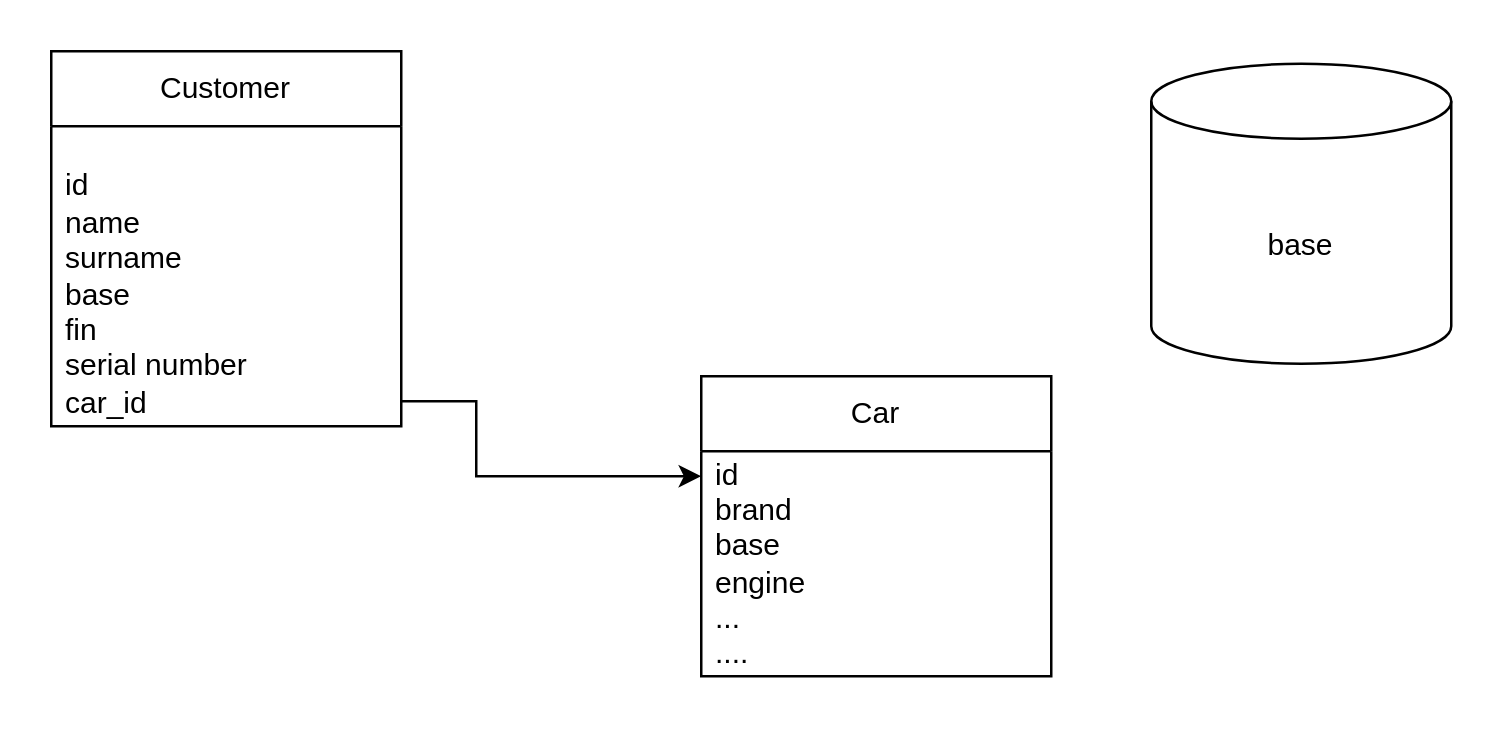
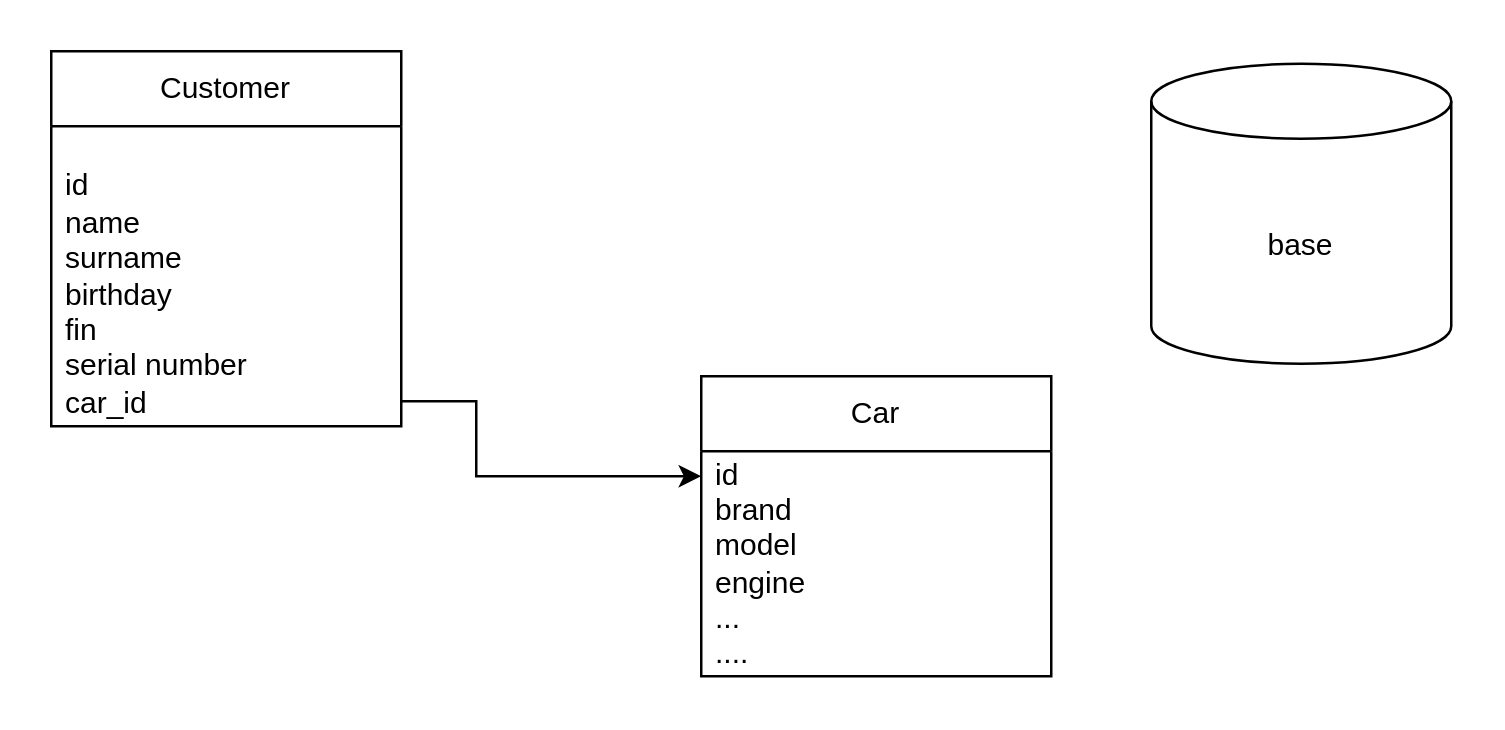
(164, 276) -> (164, 276)
(763, 564) -> (763, 564)
